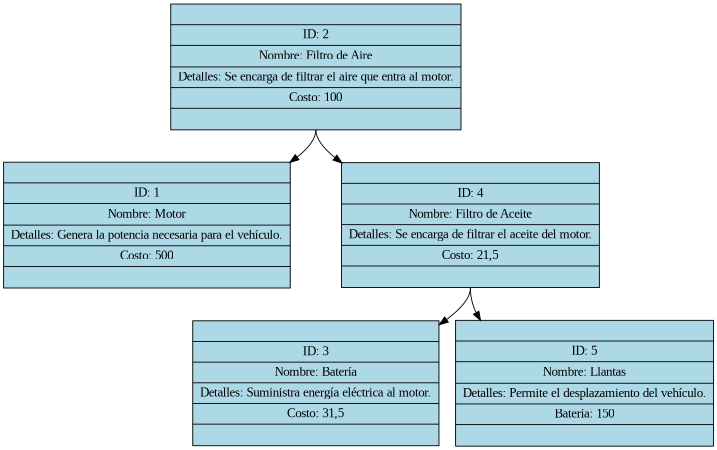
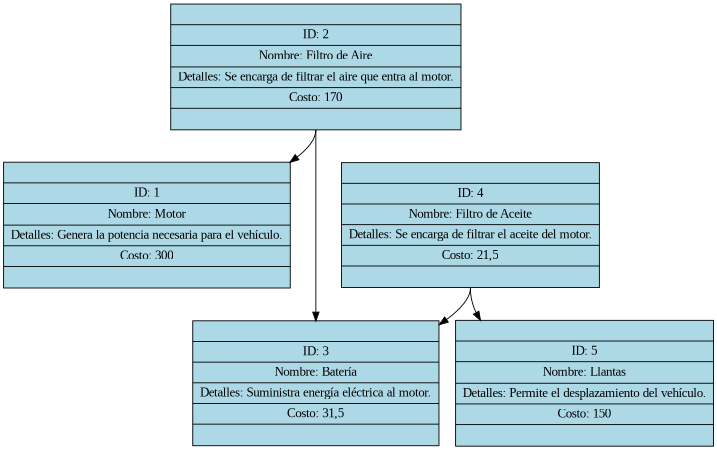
(316, 97) -> (316, 97)
(323, 145) -> (316, 221)
(147, 256) -> (147, 256)
(585, 414) -> (585, 414)
